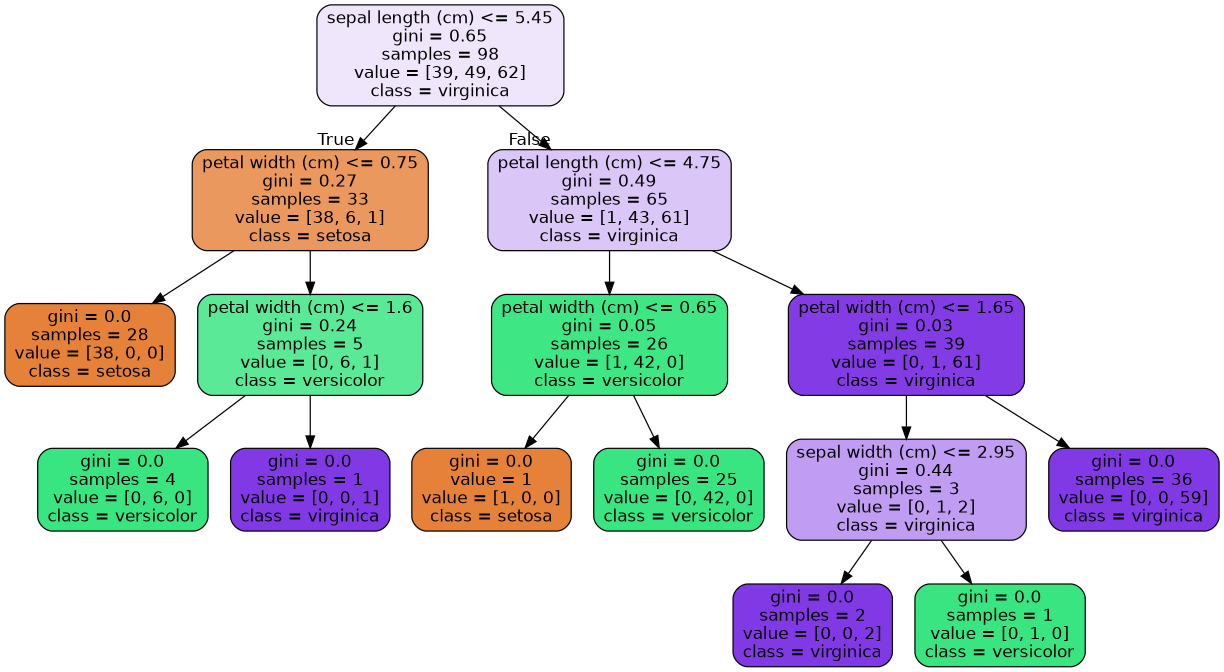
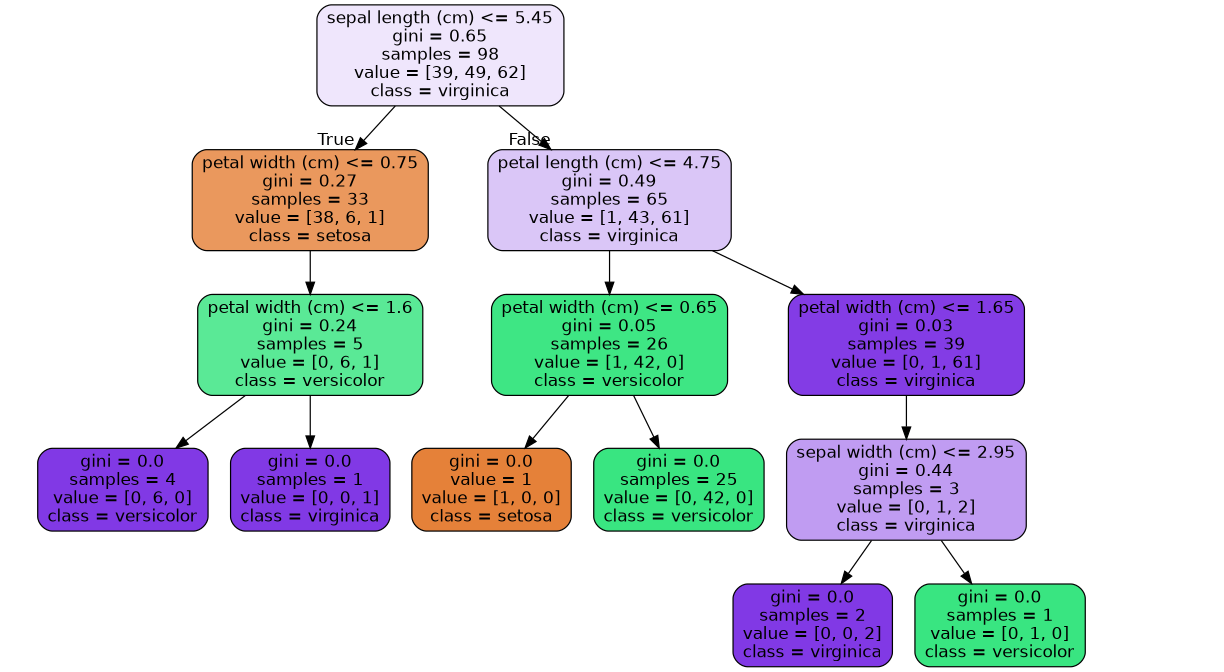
(90, 345) -> none
(123, 490) -> (123, 490)
(1134, 490) -> none
